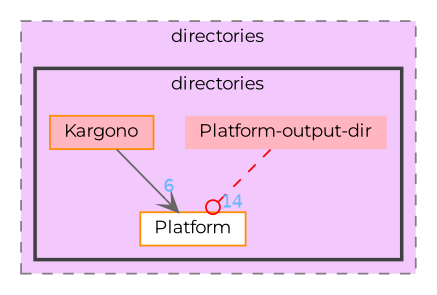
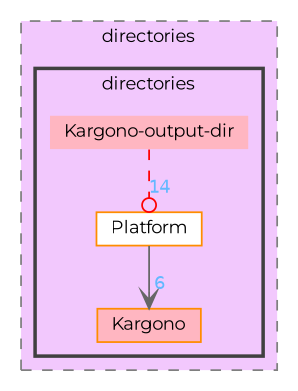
(286, 132) -> (149, 132)
(141, 175) -> (149, 268)
